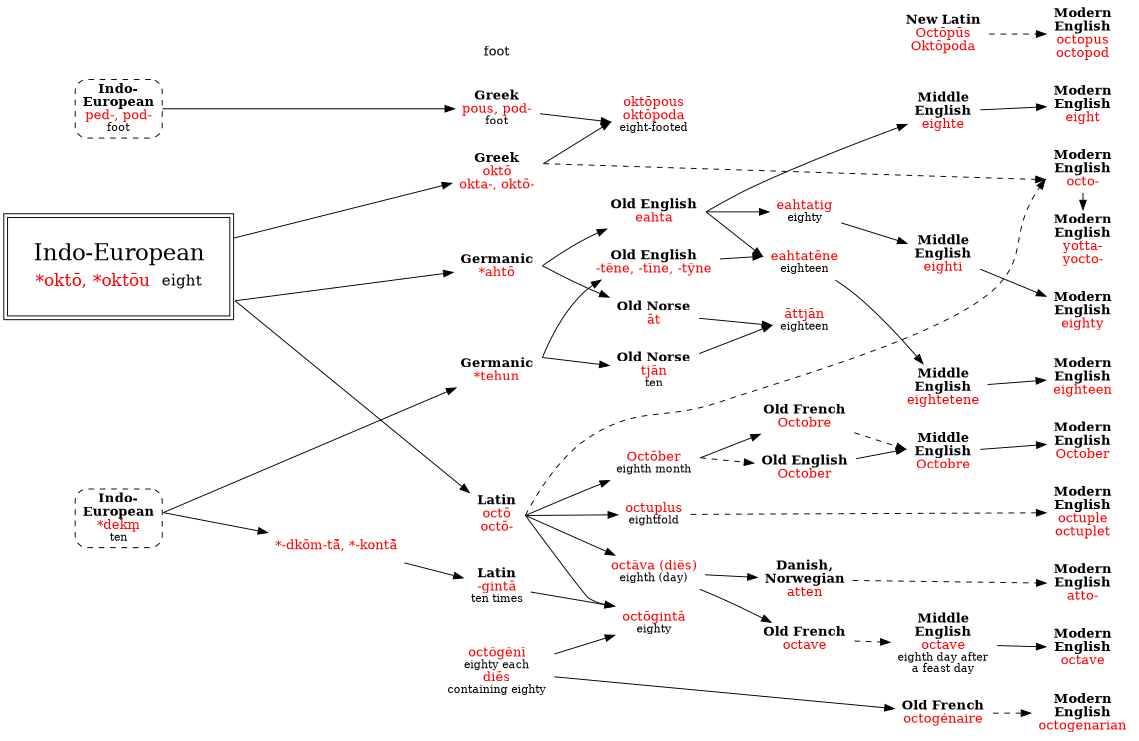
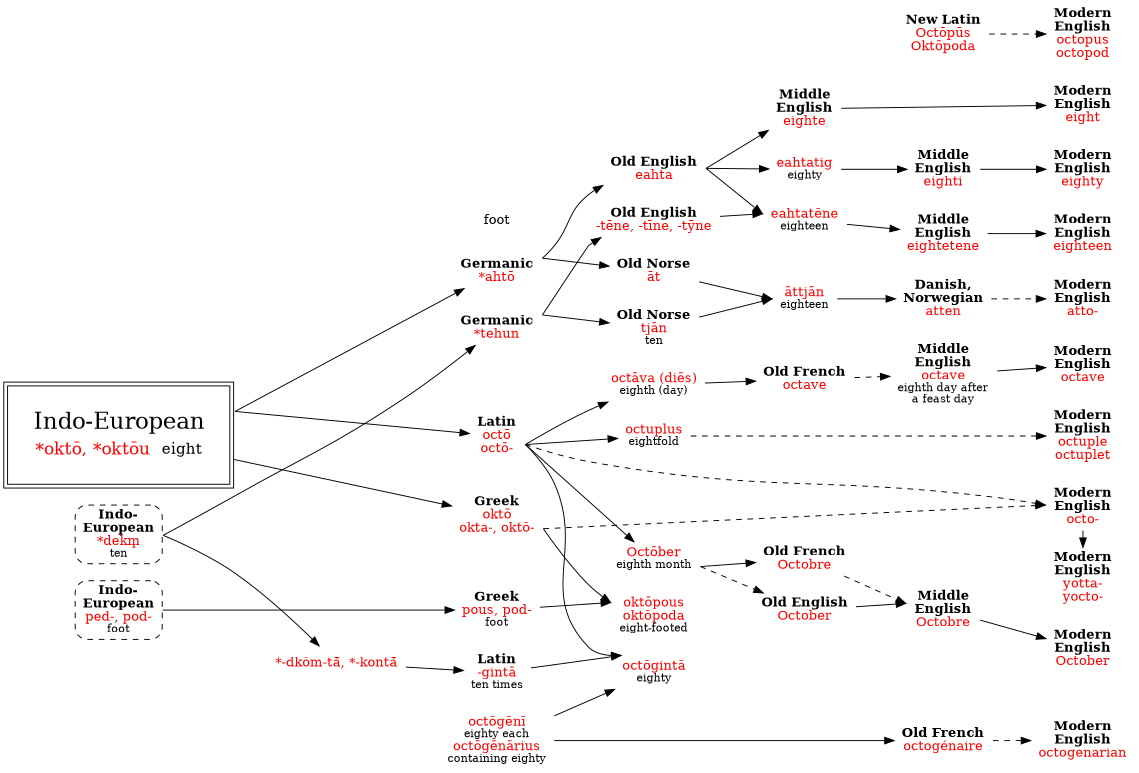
(726, 576) -> (862, 299)
(497, 677) -> (497, 746)
